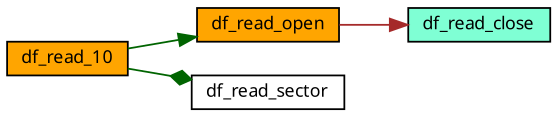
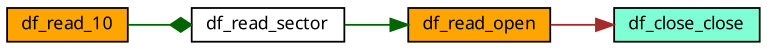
(479, 25) -> (687, 25)
(153, 44) -> (367, 25)
